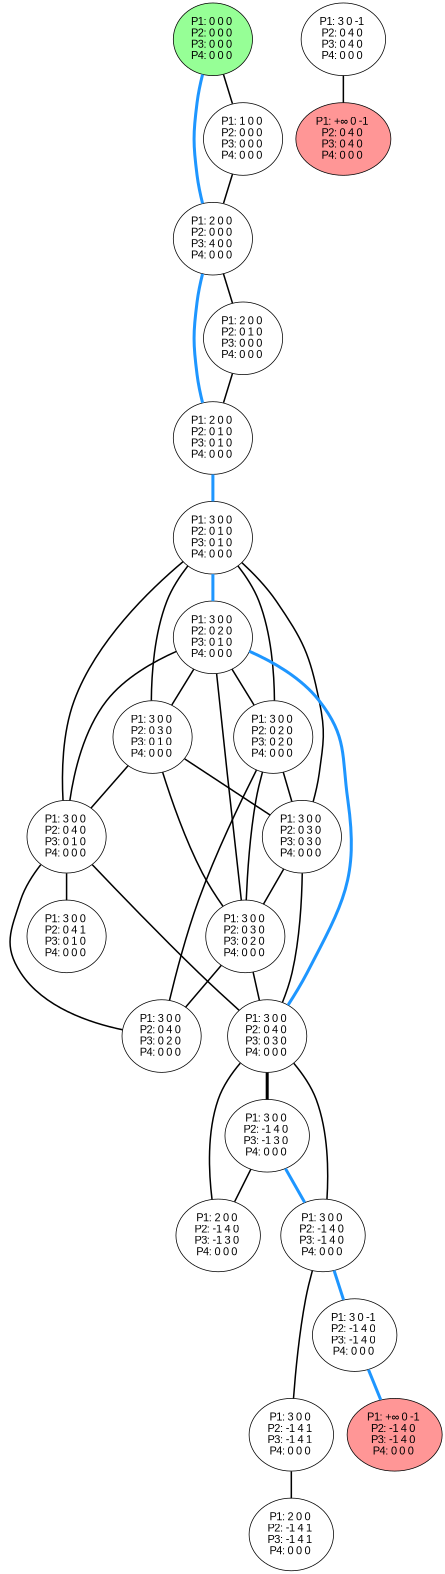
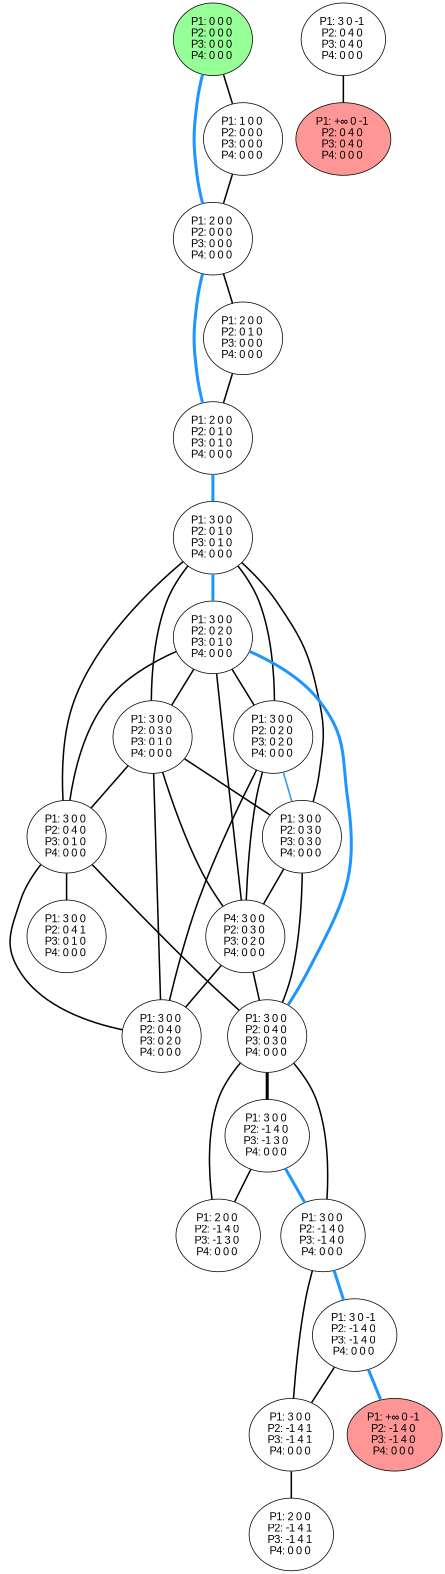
(213, 239) -> (213, 239)
(288, 787) -> (288, 787)
none -> (157, 887)
(245, 936) -> (245, 936)
none -> (323, 1385)
